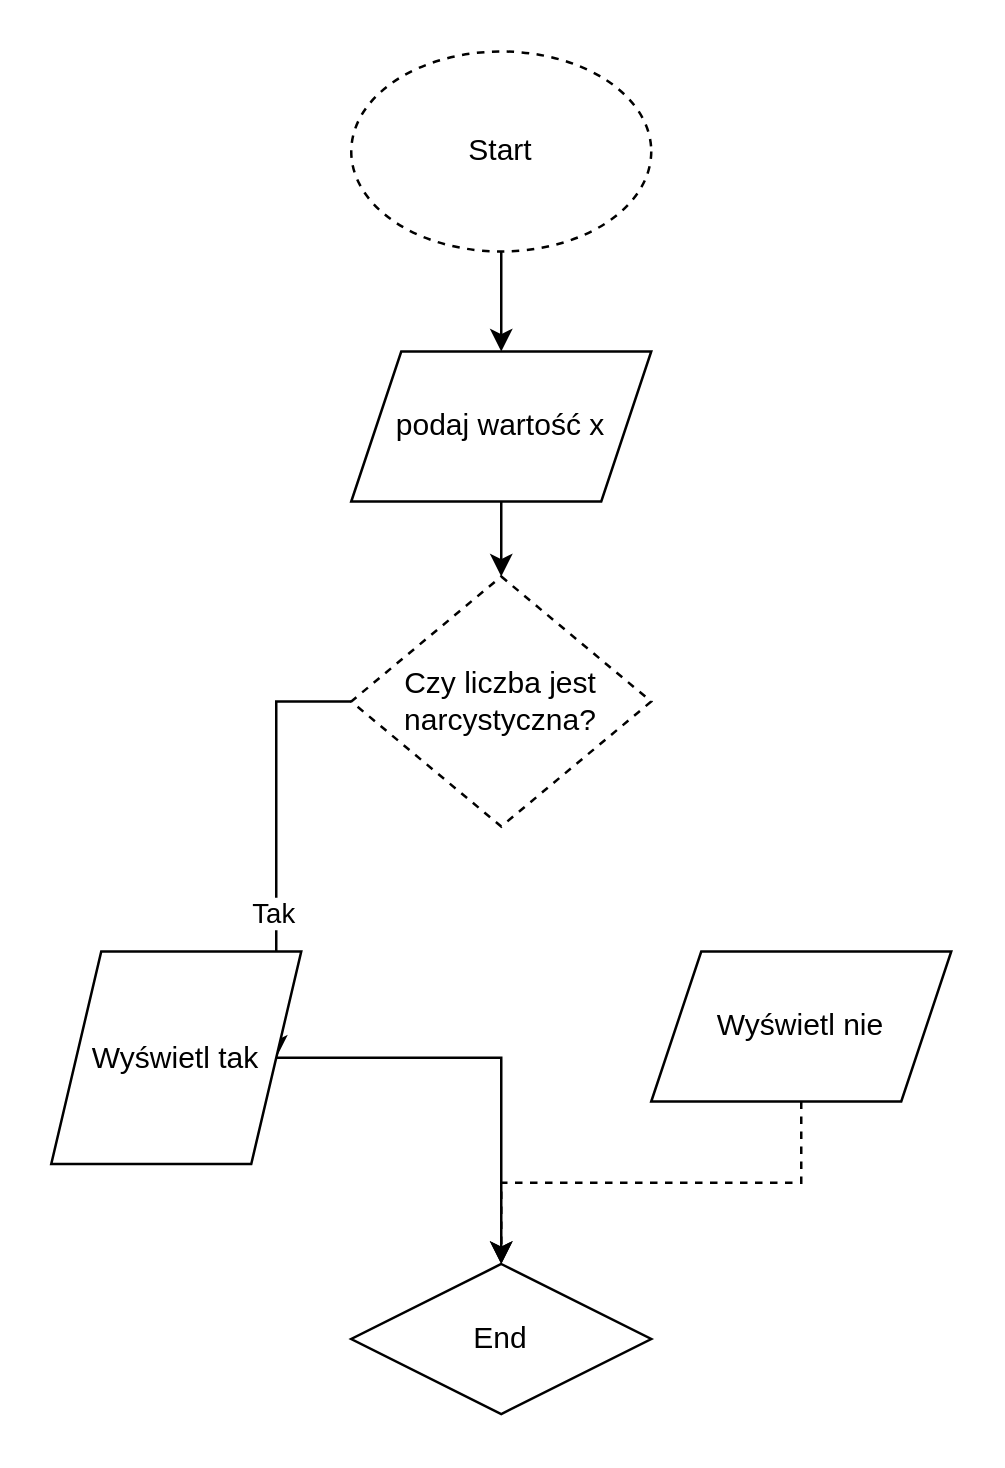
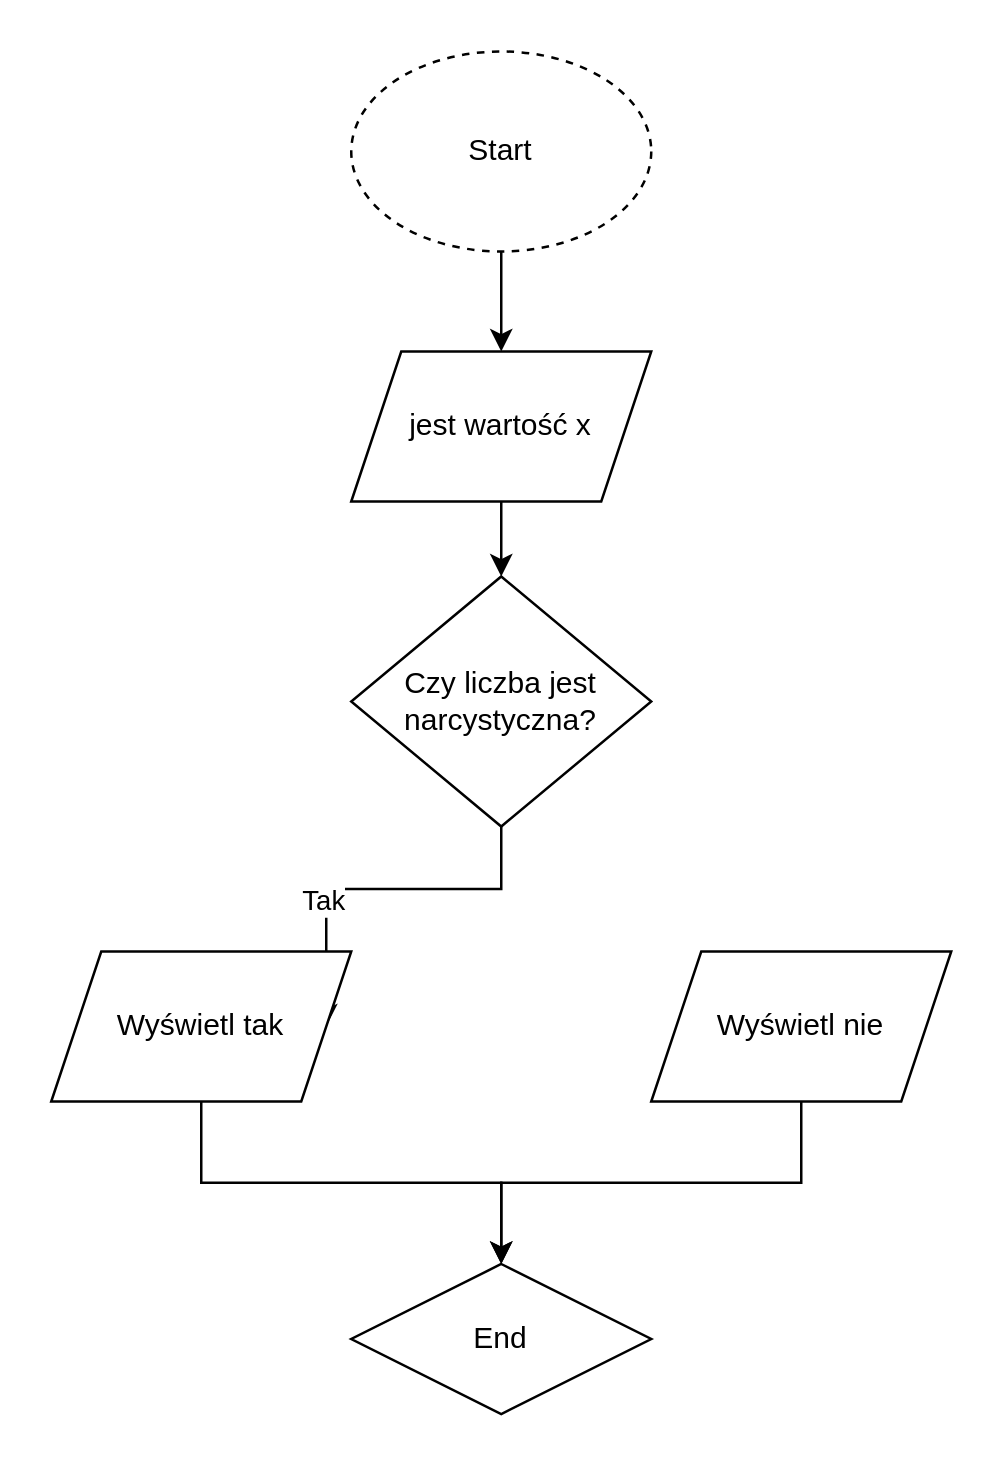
(501, 426) -> (501, 426)
(501, 701) -> (501, 701)
(176, 1058) -> (201, 1026)
(691, 1183) -> (691, 1183)
